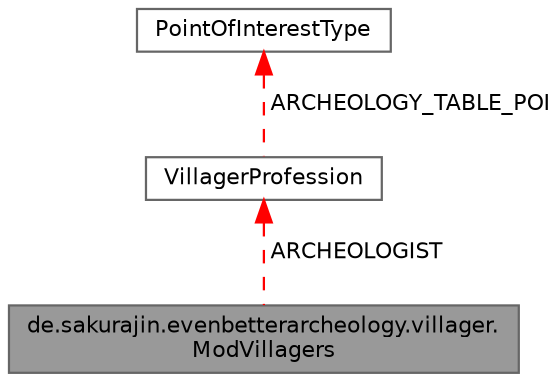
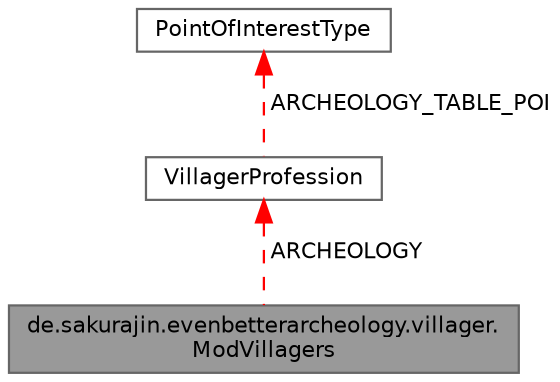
(354, 253) -> (344, 253)
